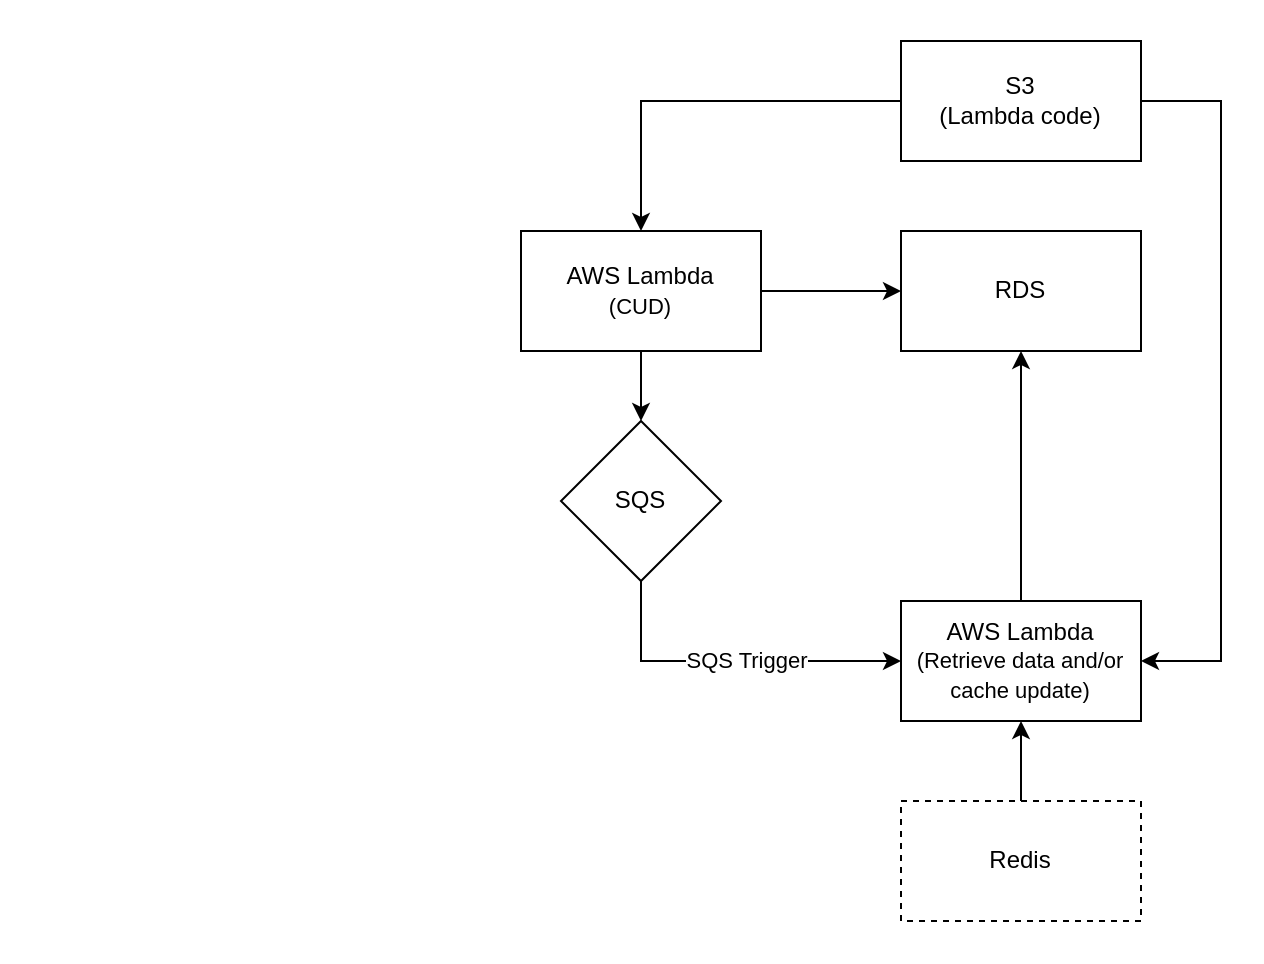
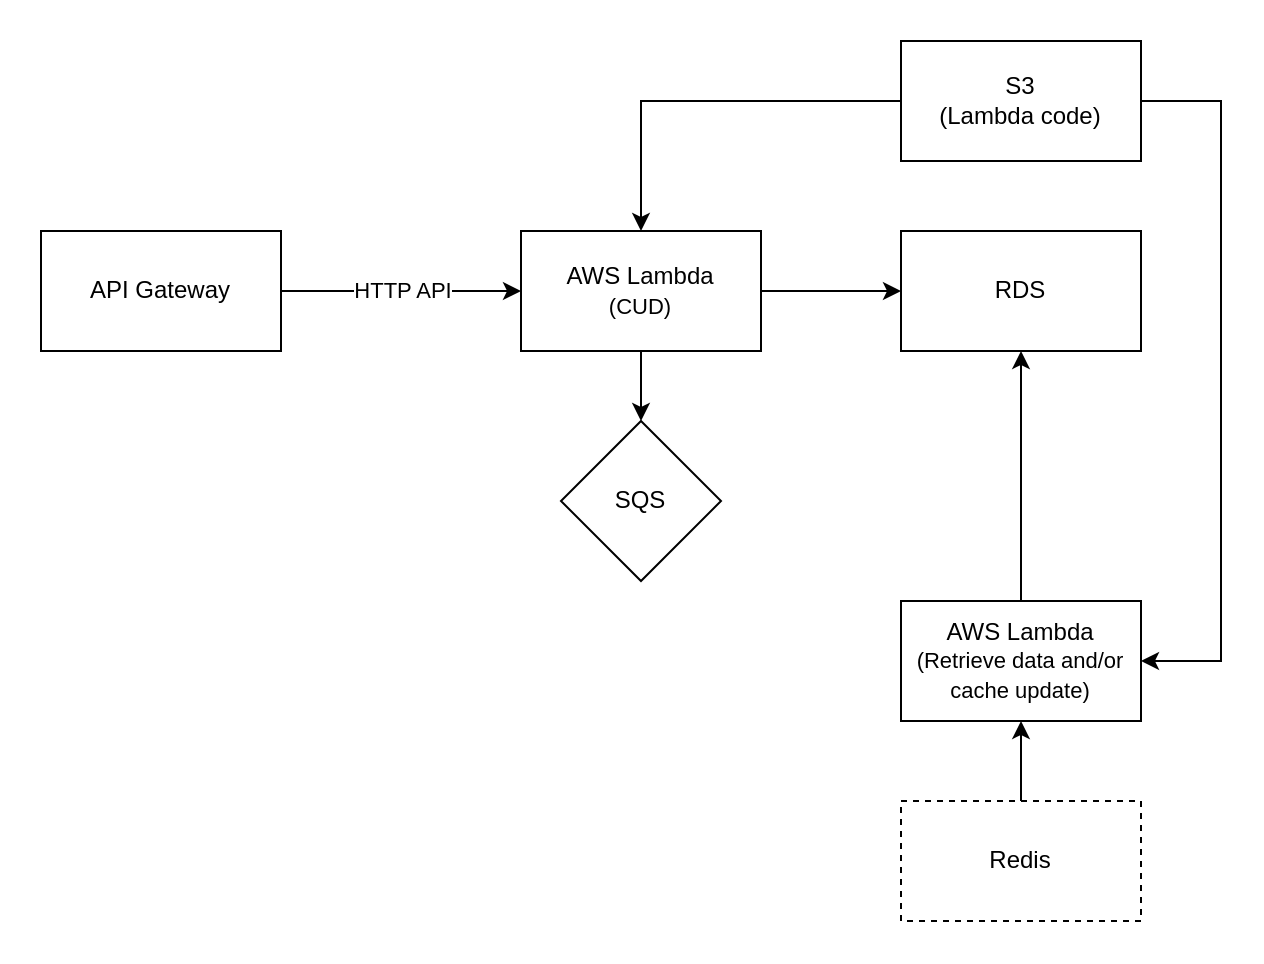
none -> (161, 291)
none -> (447, 291)
(647, 661) -> none
